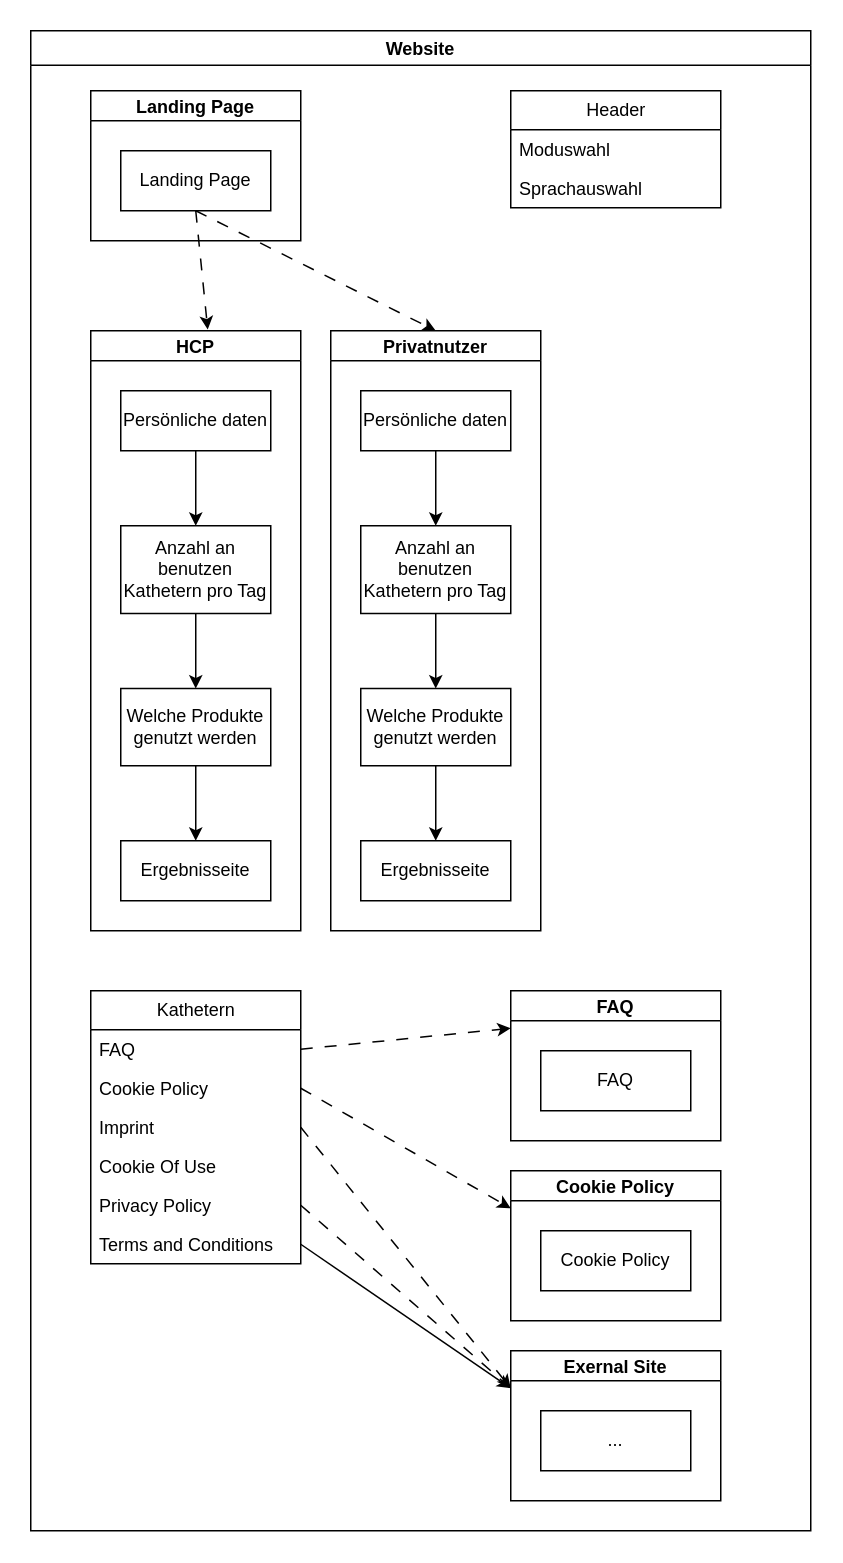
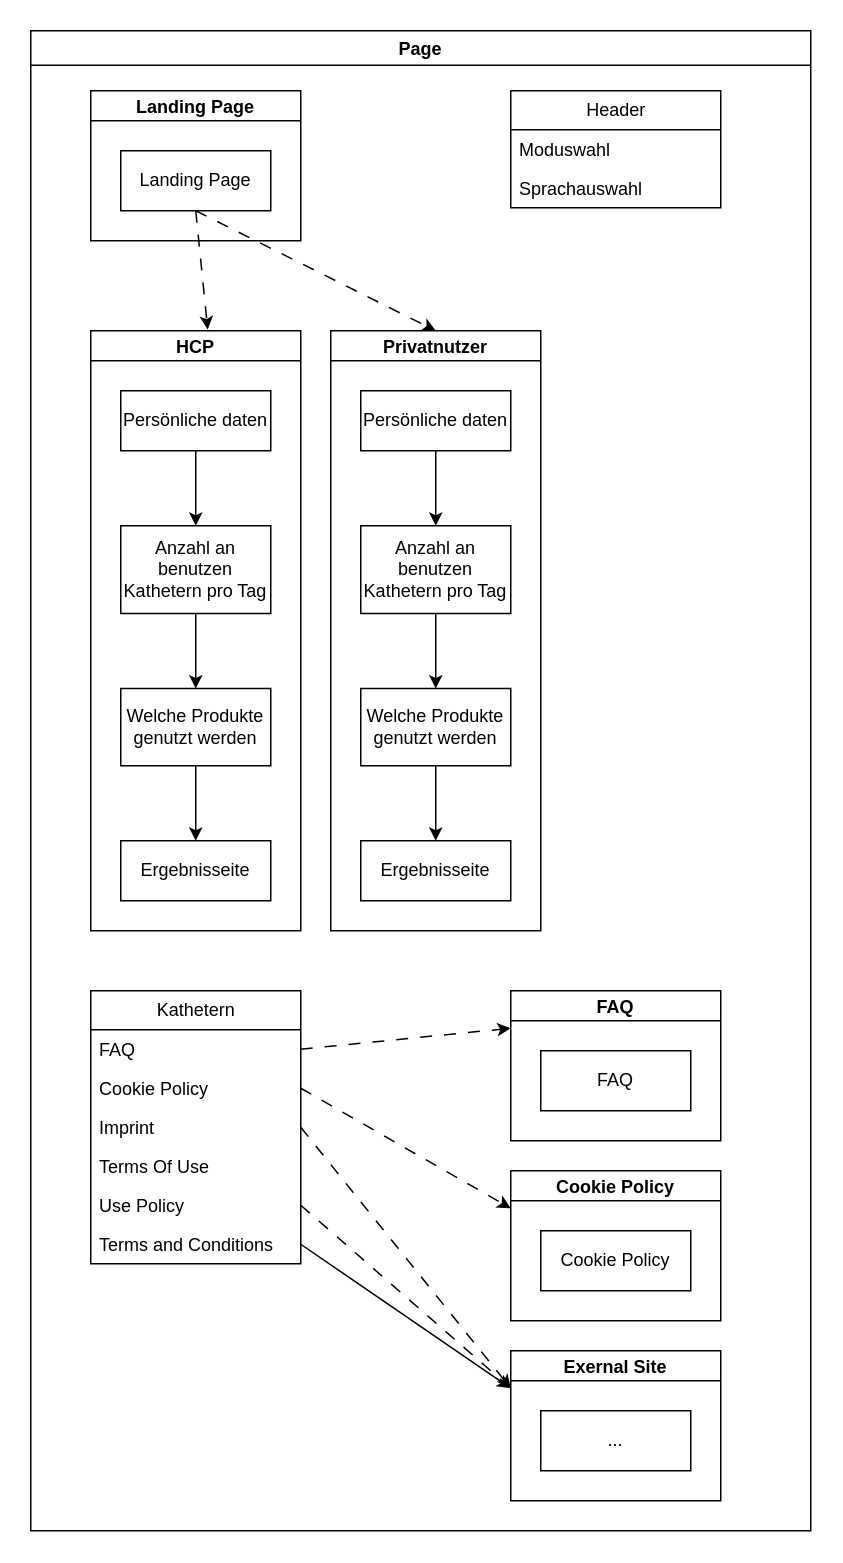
(420, 49) -> (420, 49)
(158, 1168) -> (156, 1168)
(161, 1207) -> (143, 1207)
